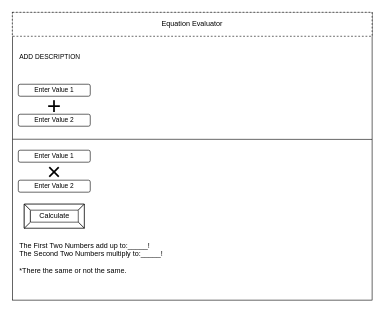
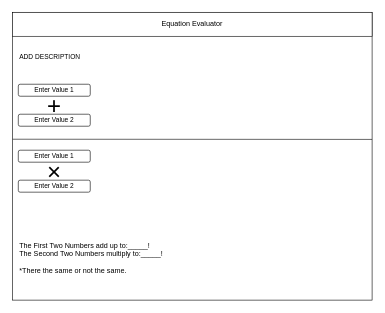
(192, 24) -> (192, 24)
(54, 216) -> none
